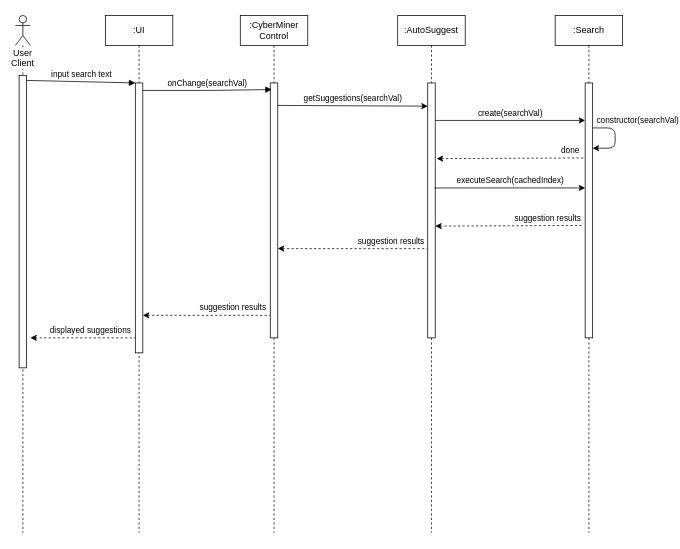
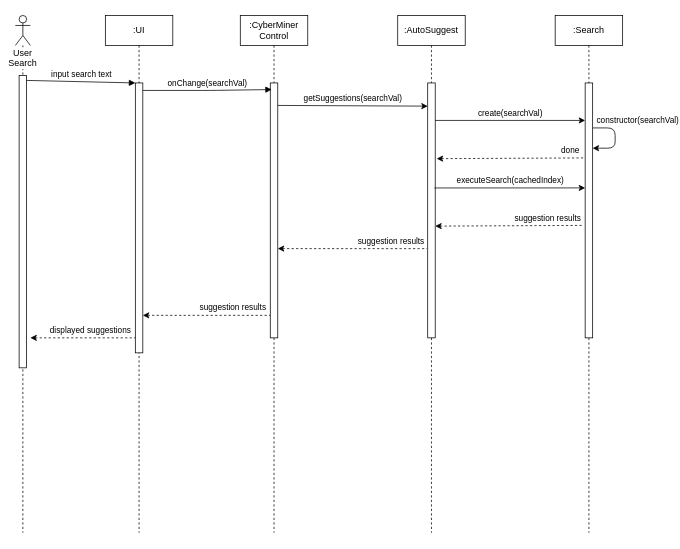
(23, 69) -> (23, 69)
